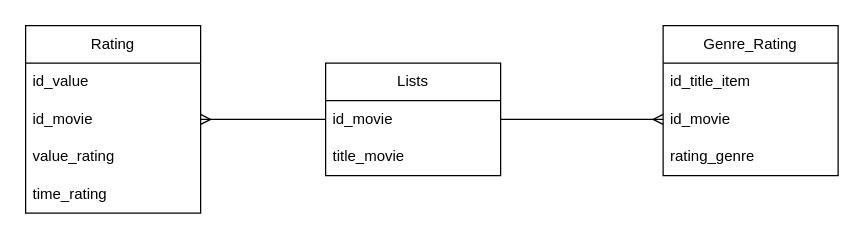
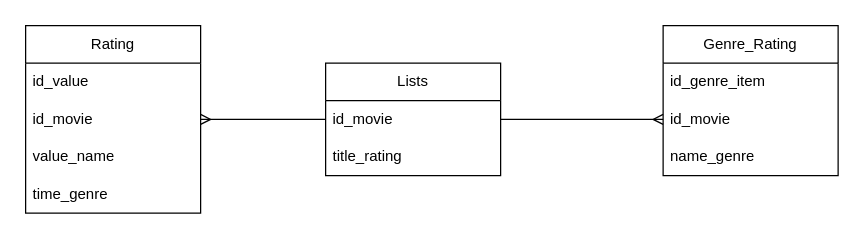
(717, 82) -> (721, 82)
(80, 157) -> (73, 157)
(373, 157) -> (378, 157)
(719, 157) -> (713, 157)
(75, 194) -> (73, 194)
